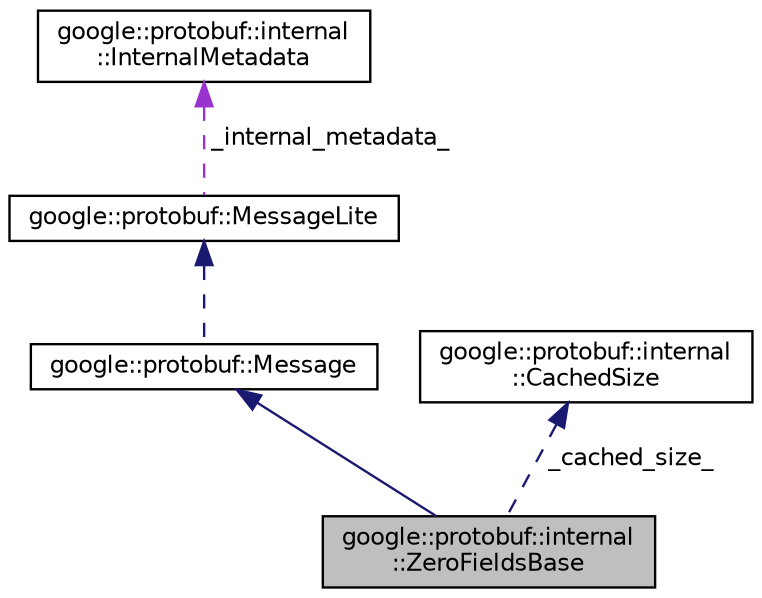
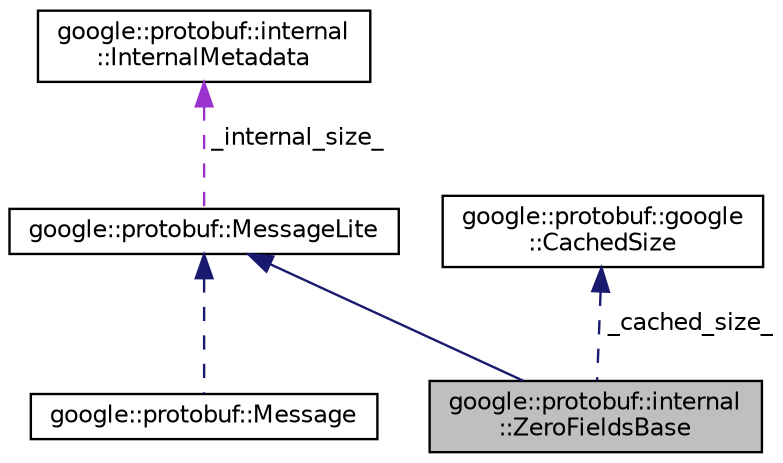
(328, 139) -> (294, 139)
(586, 367) -> (603, 231)
(347, 459) -> (397, 323)
